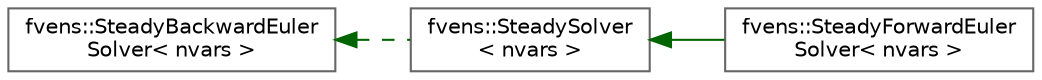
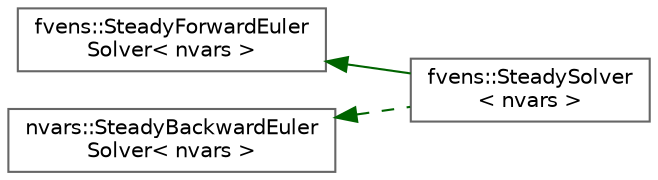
(172, 40) -> (172, 140)
(698, 40) -> (379, 69)
